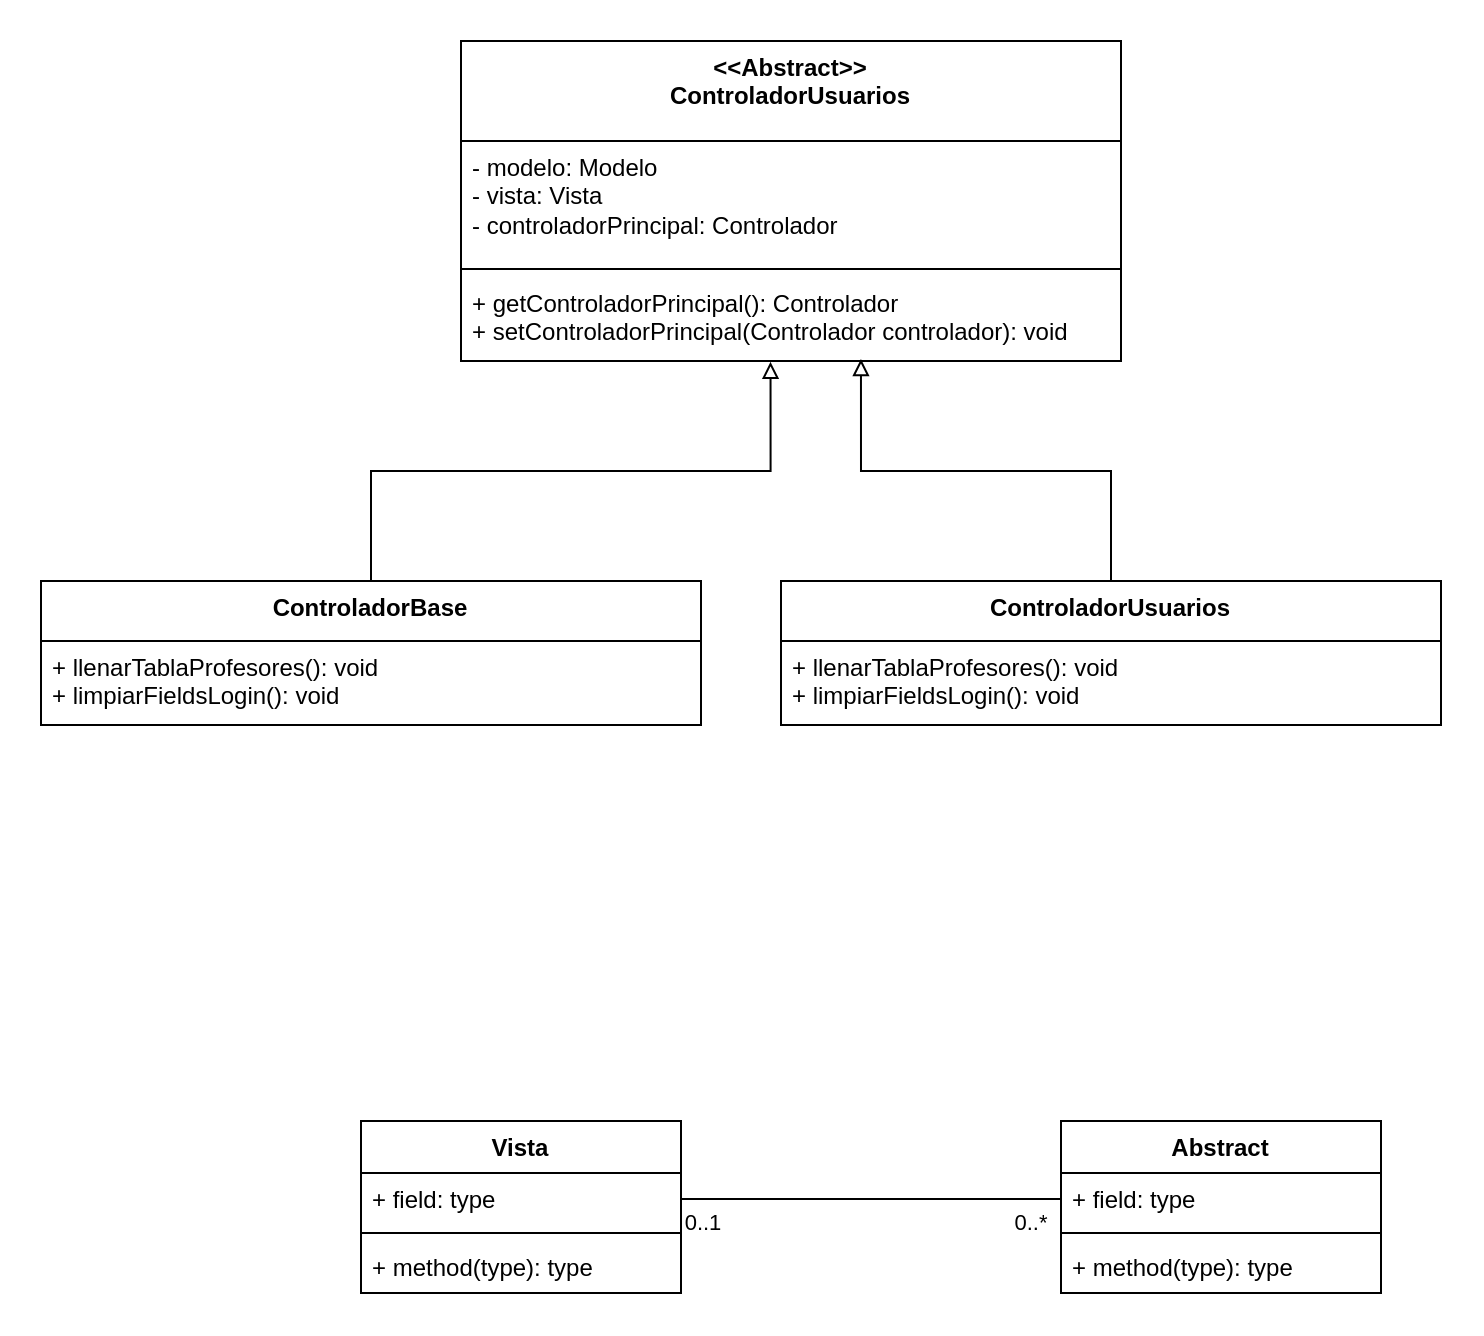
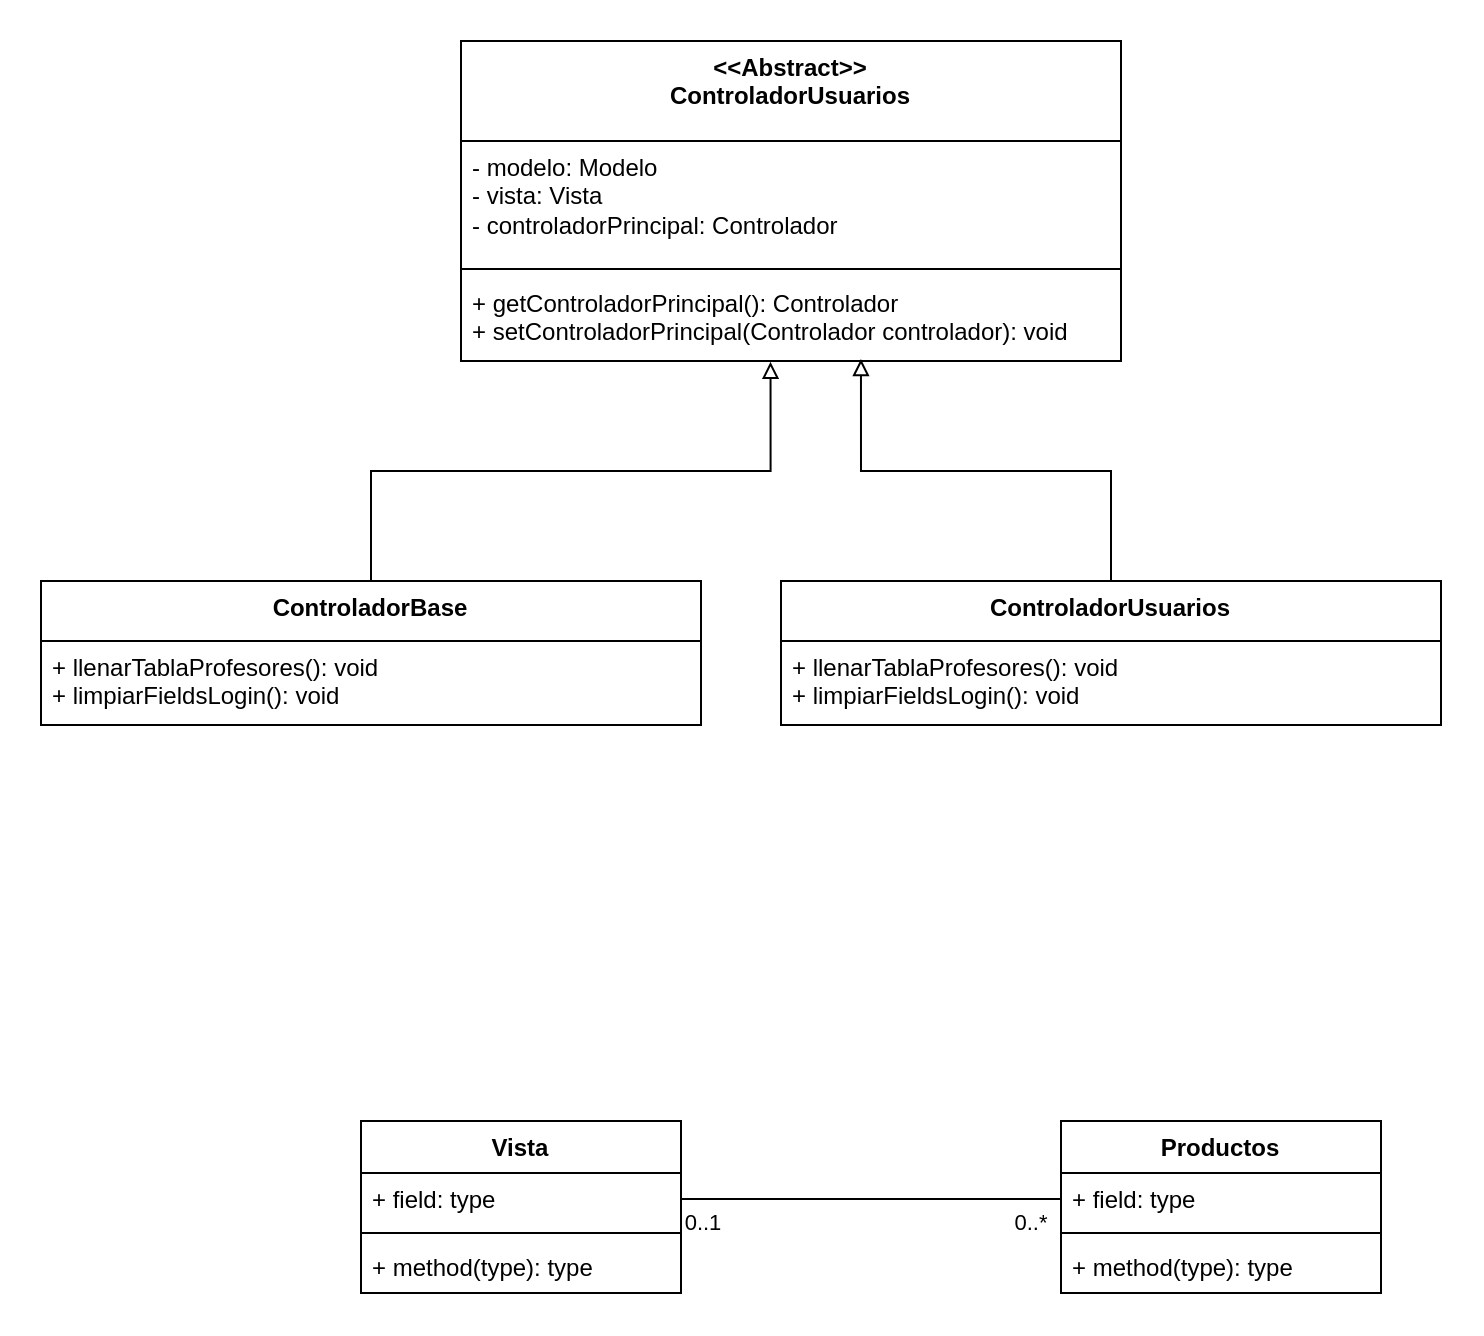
(1221, 1149) -> (1221, 1149)
